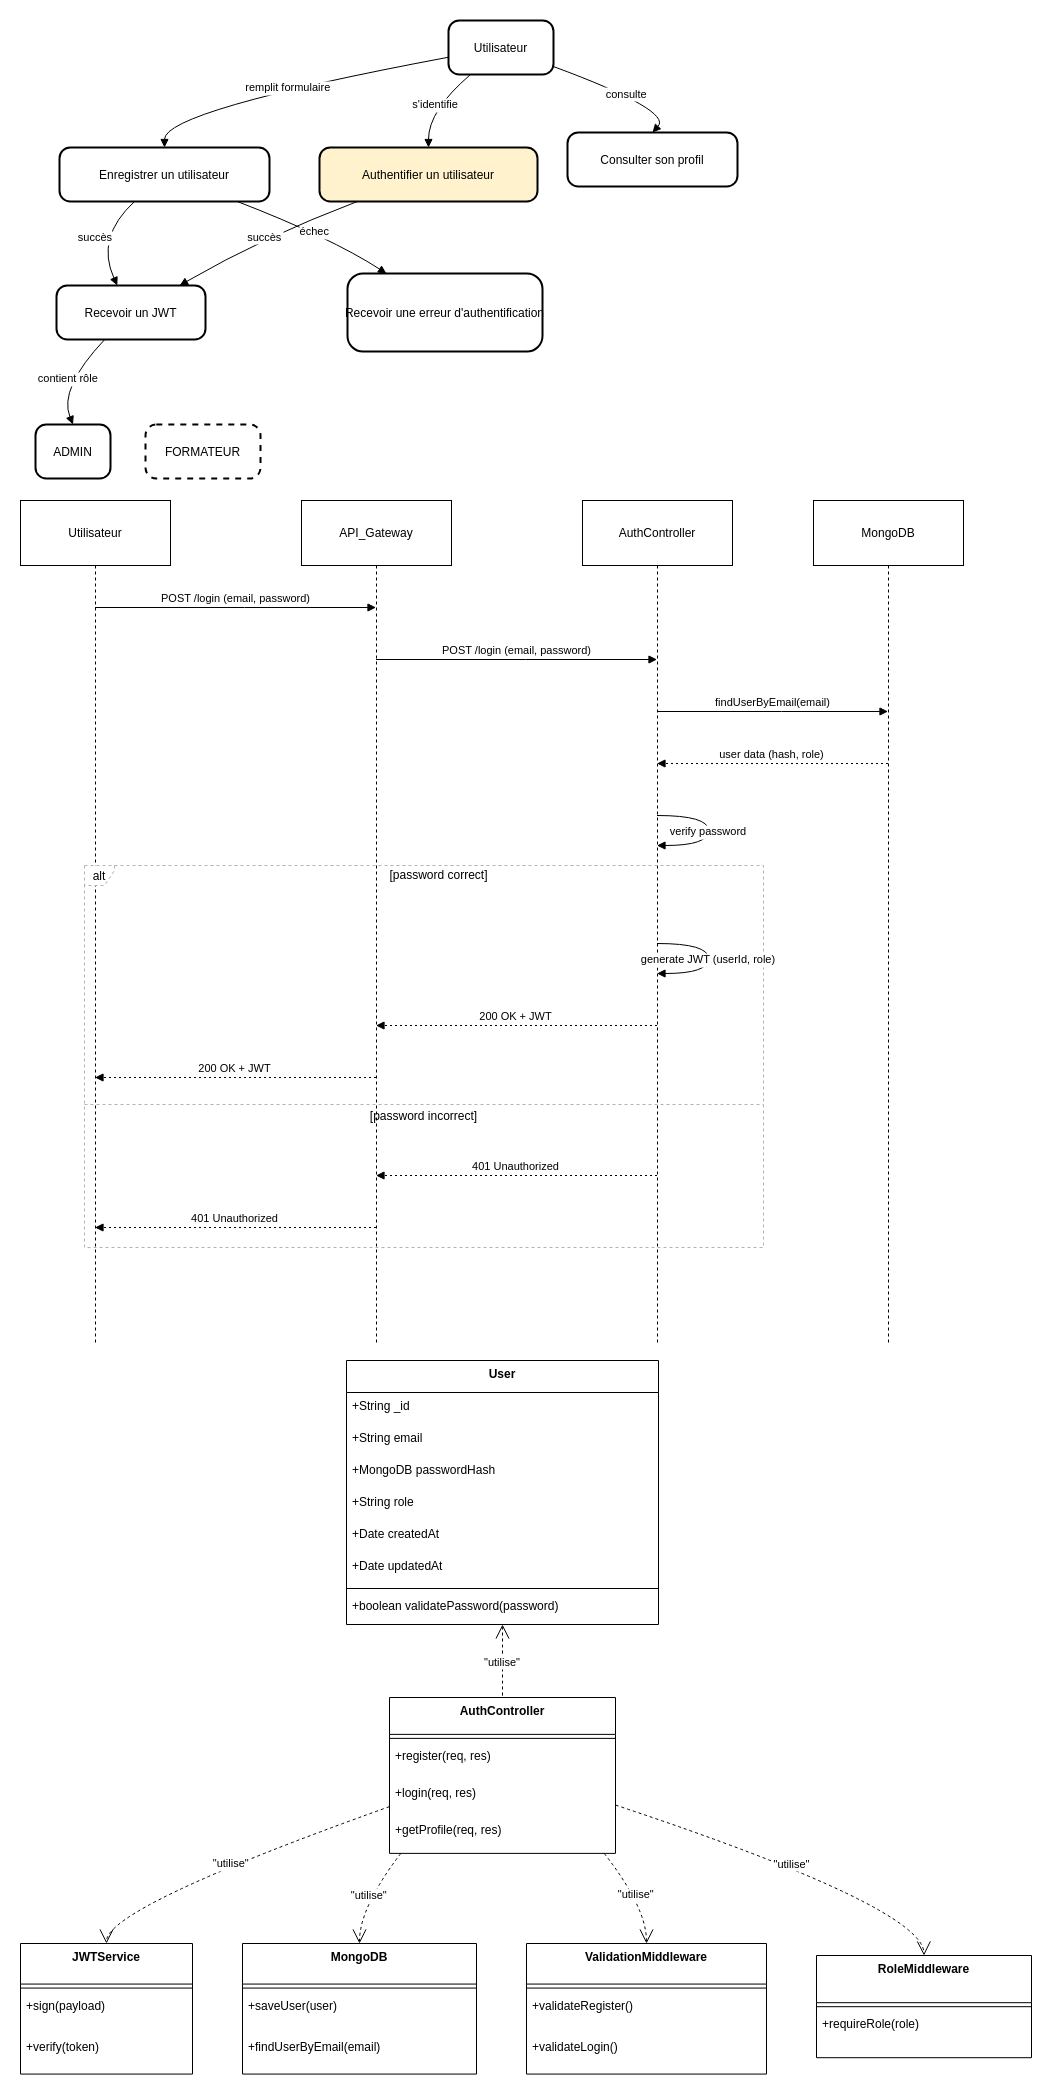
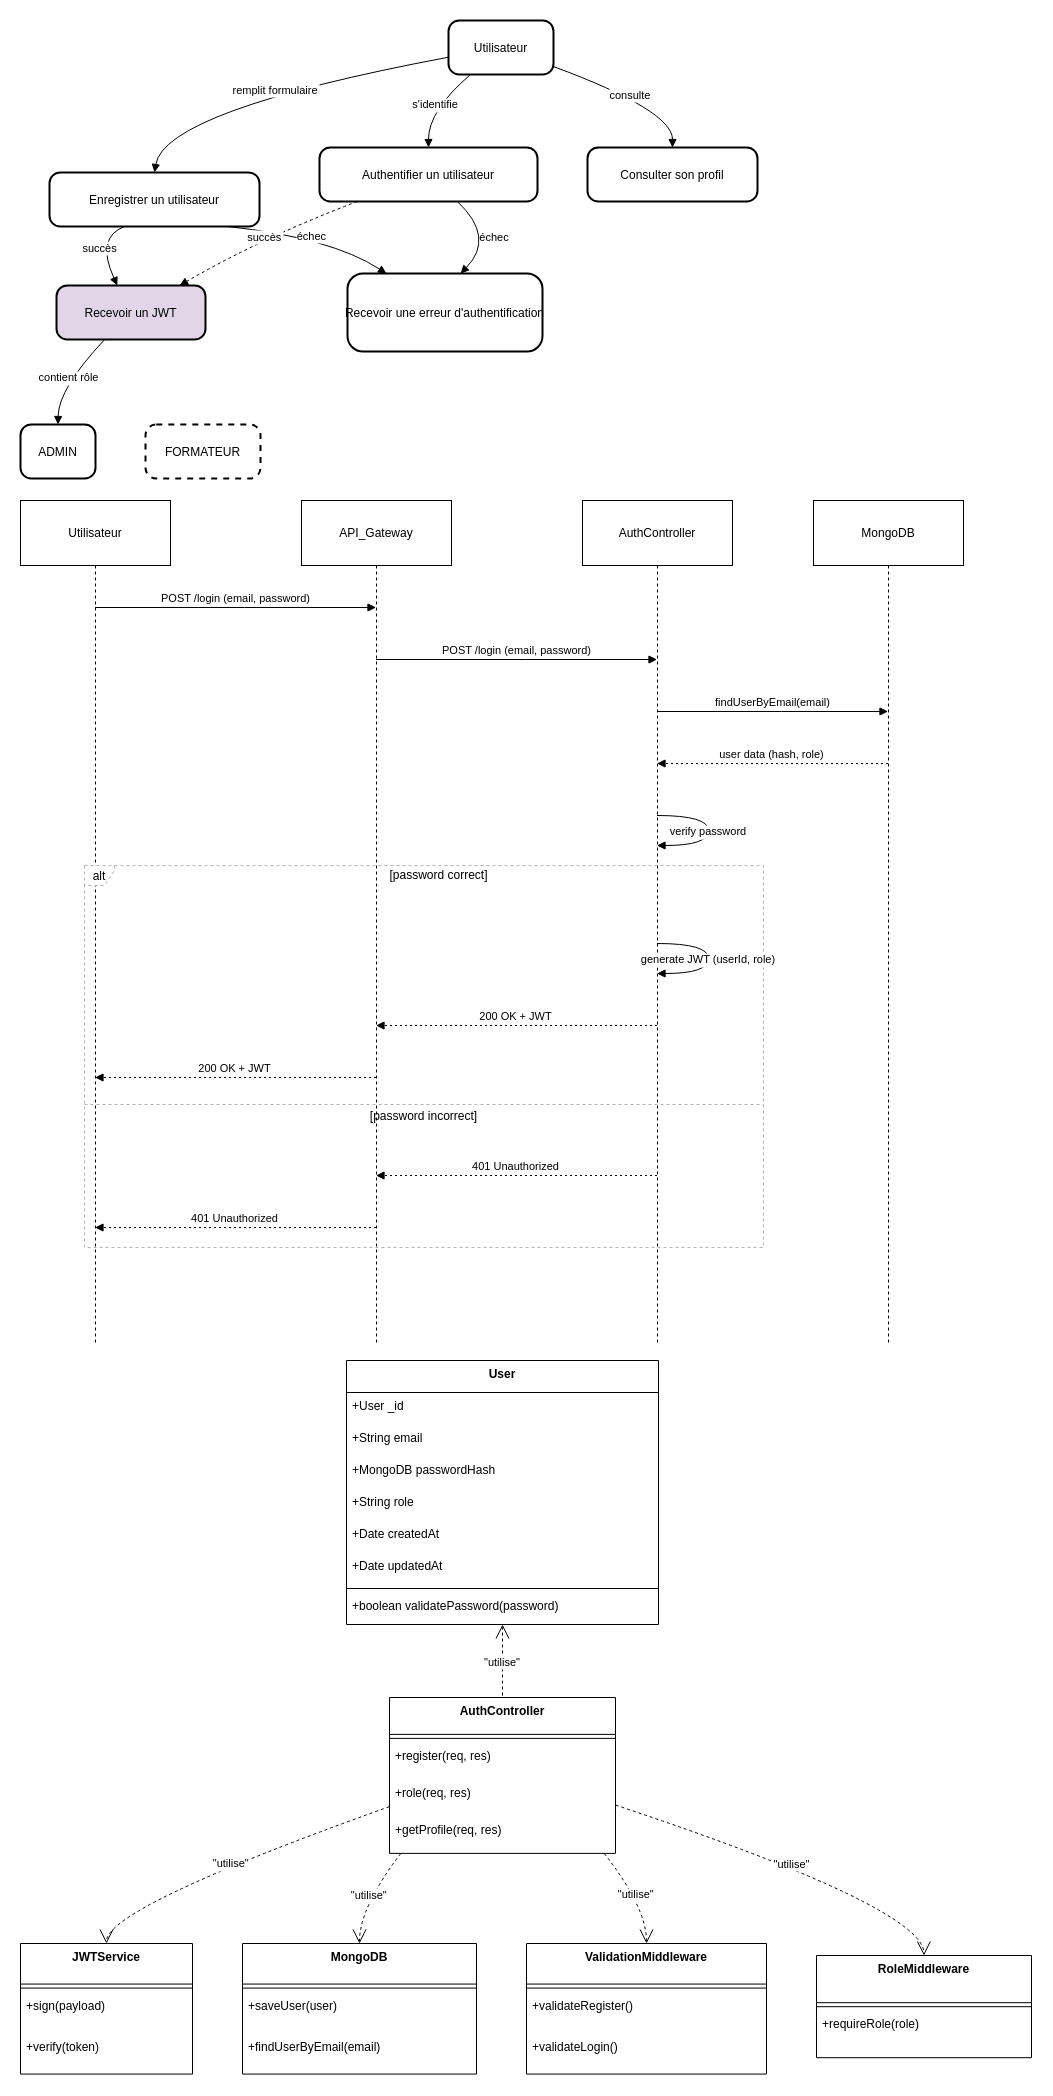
(653, 160) -> (673, 175)
(165, 175) -> (155, 200)
(429, 175) -> (429, 175)
(319, 217) -> (319, 217)
none -> (478, 233)
(131, 313) -> (131, 313)
(73, 452) -> (58, 452)
(384, 1406) -> (379, 1406)
(443, 1793) -> (441, 1793)
